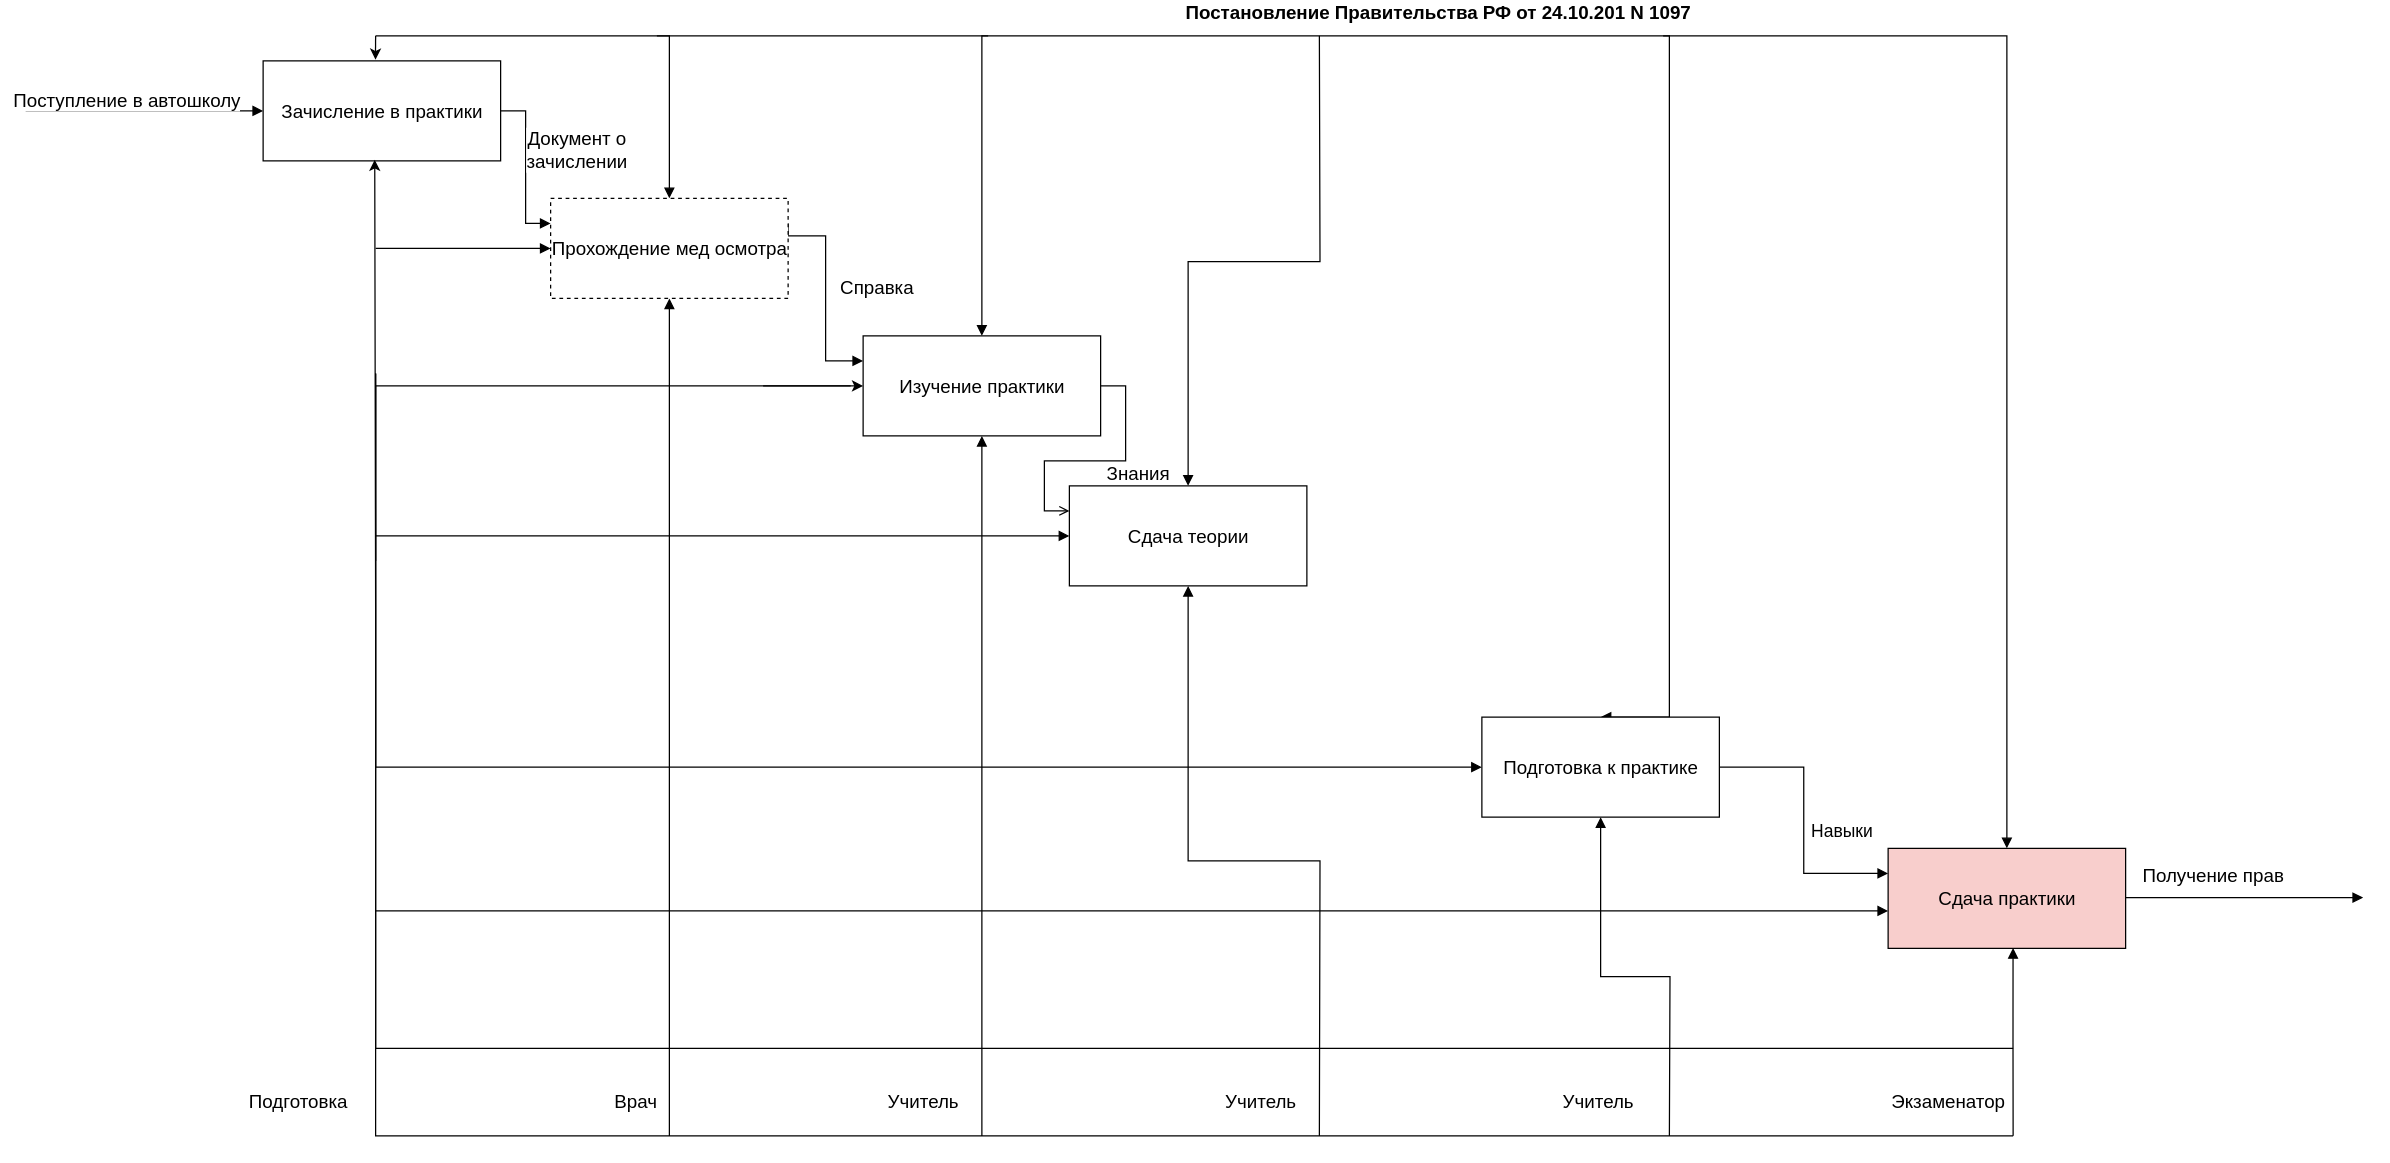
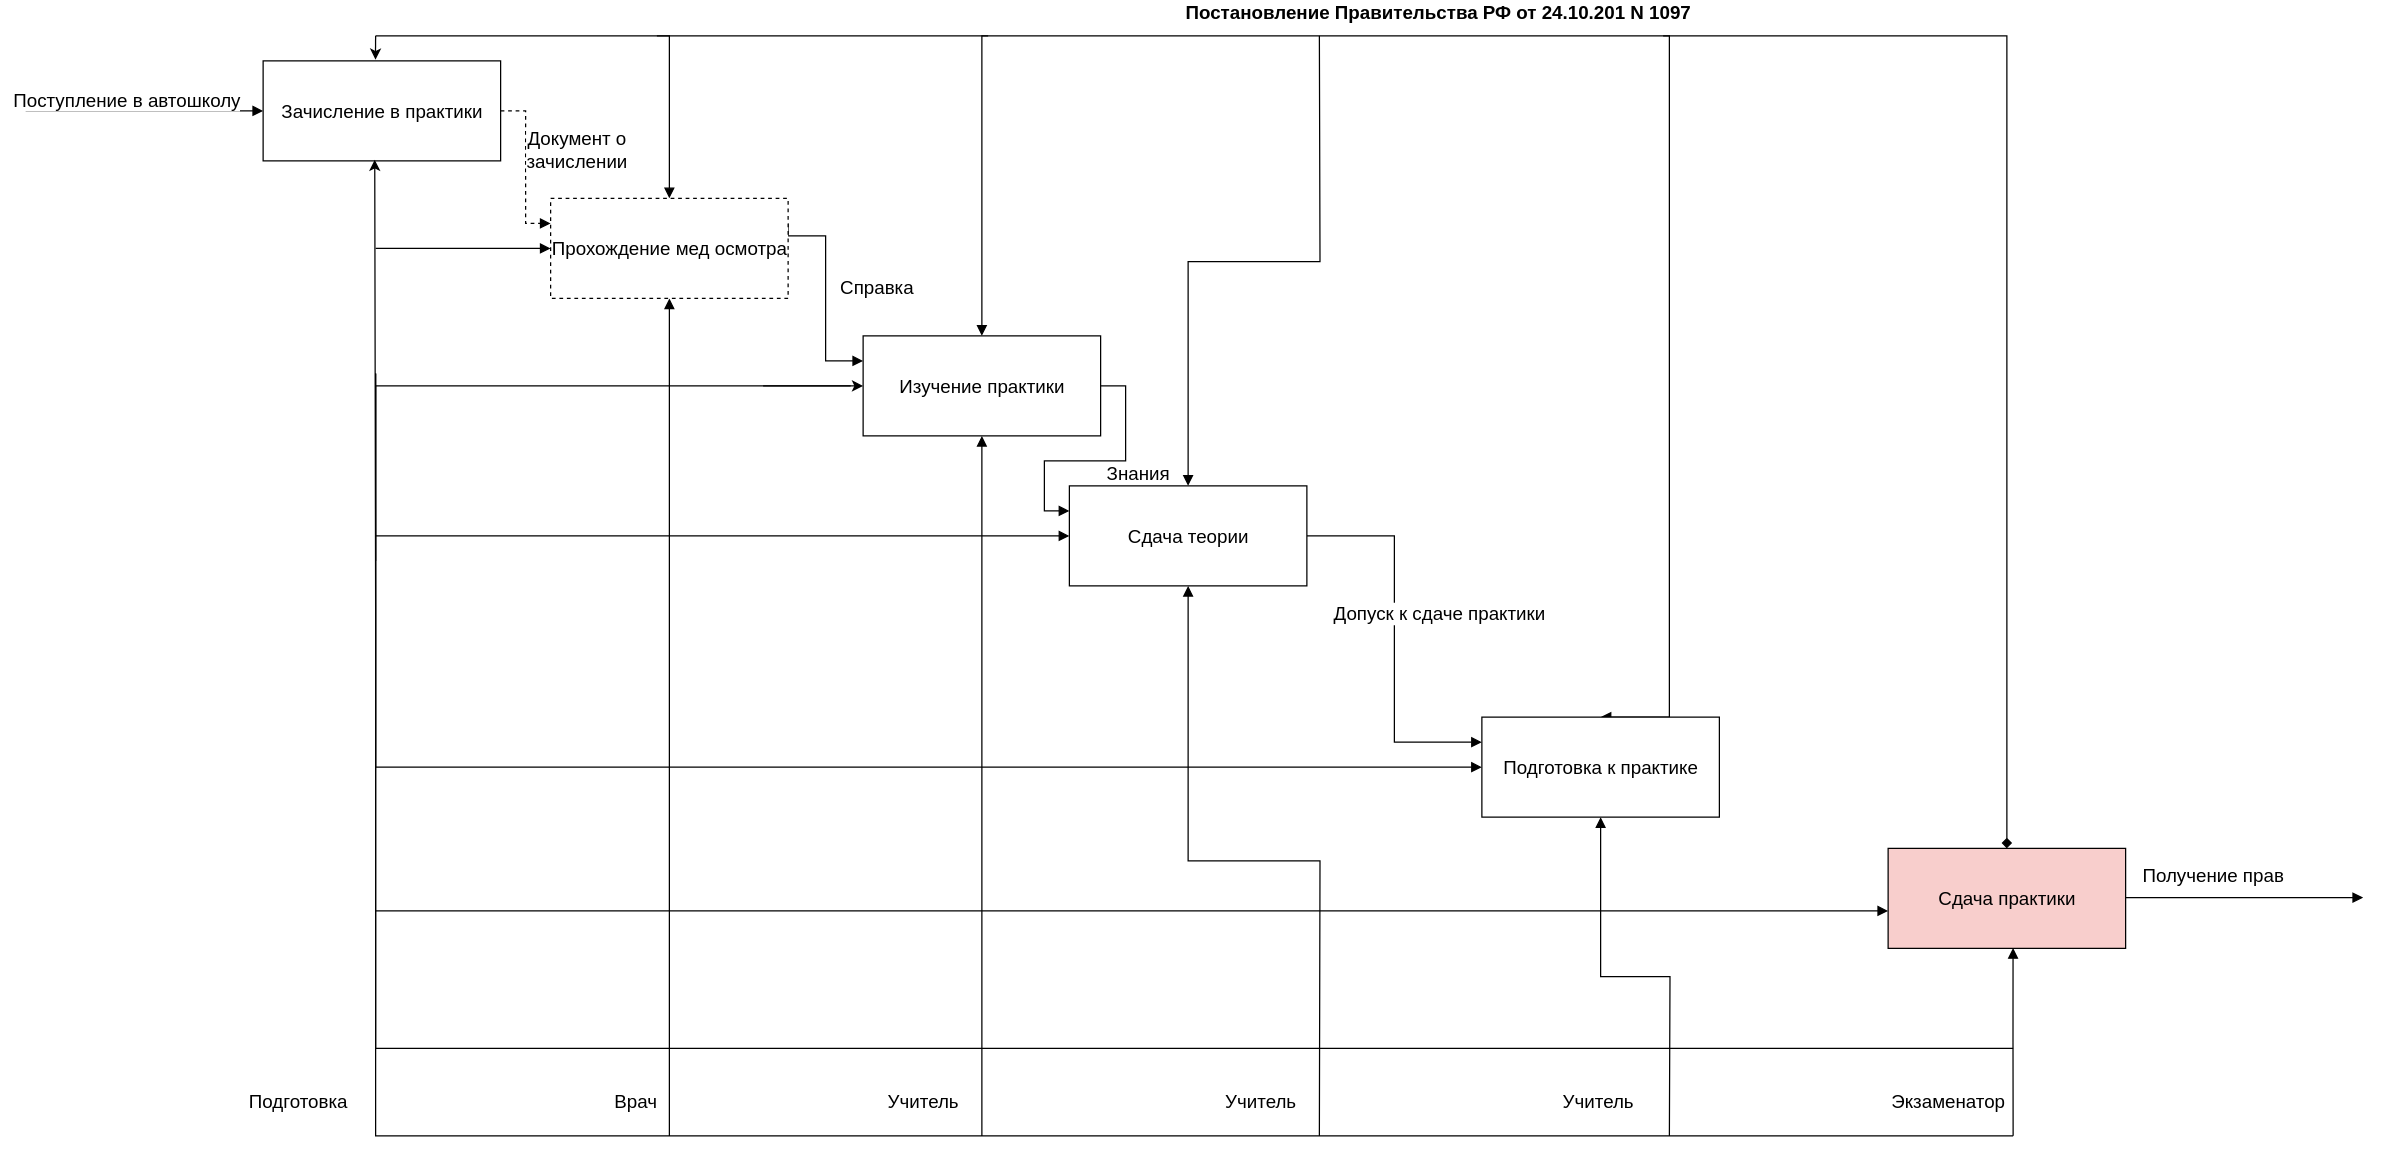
(526, 162) -> (526, 162)
(1061, 511) -> (1058, 511)
none -> (1394, 634)
(1804, 815) -> none
(2007, 836) -> (2007, 836)
